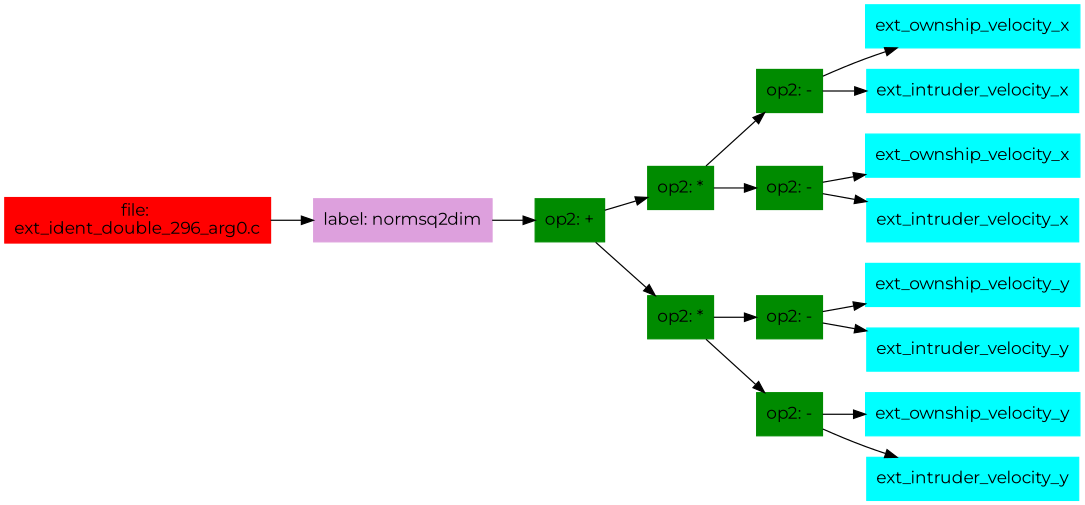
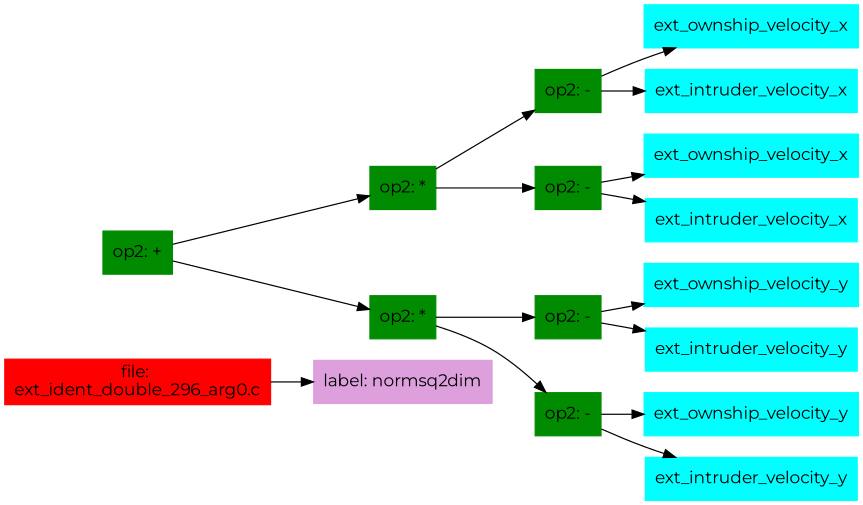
(508, 220) -> none
